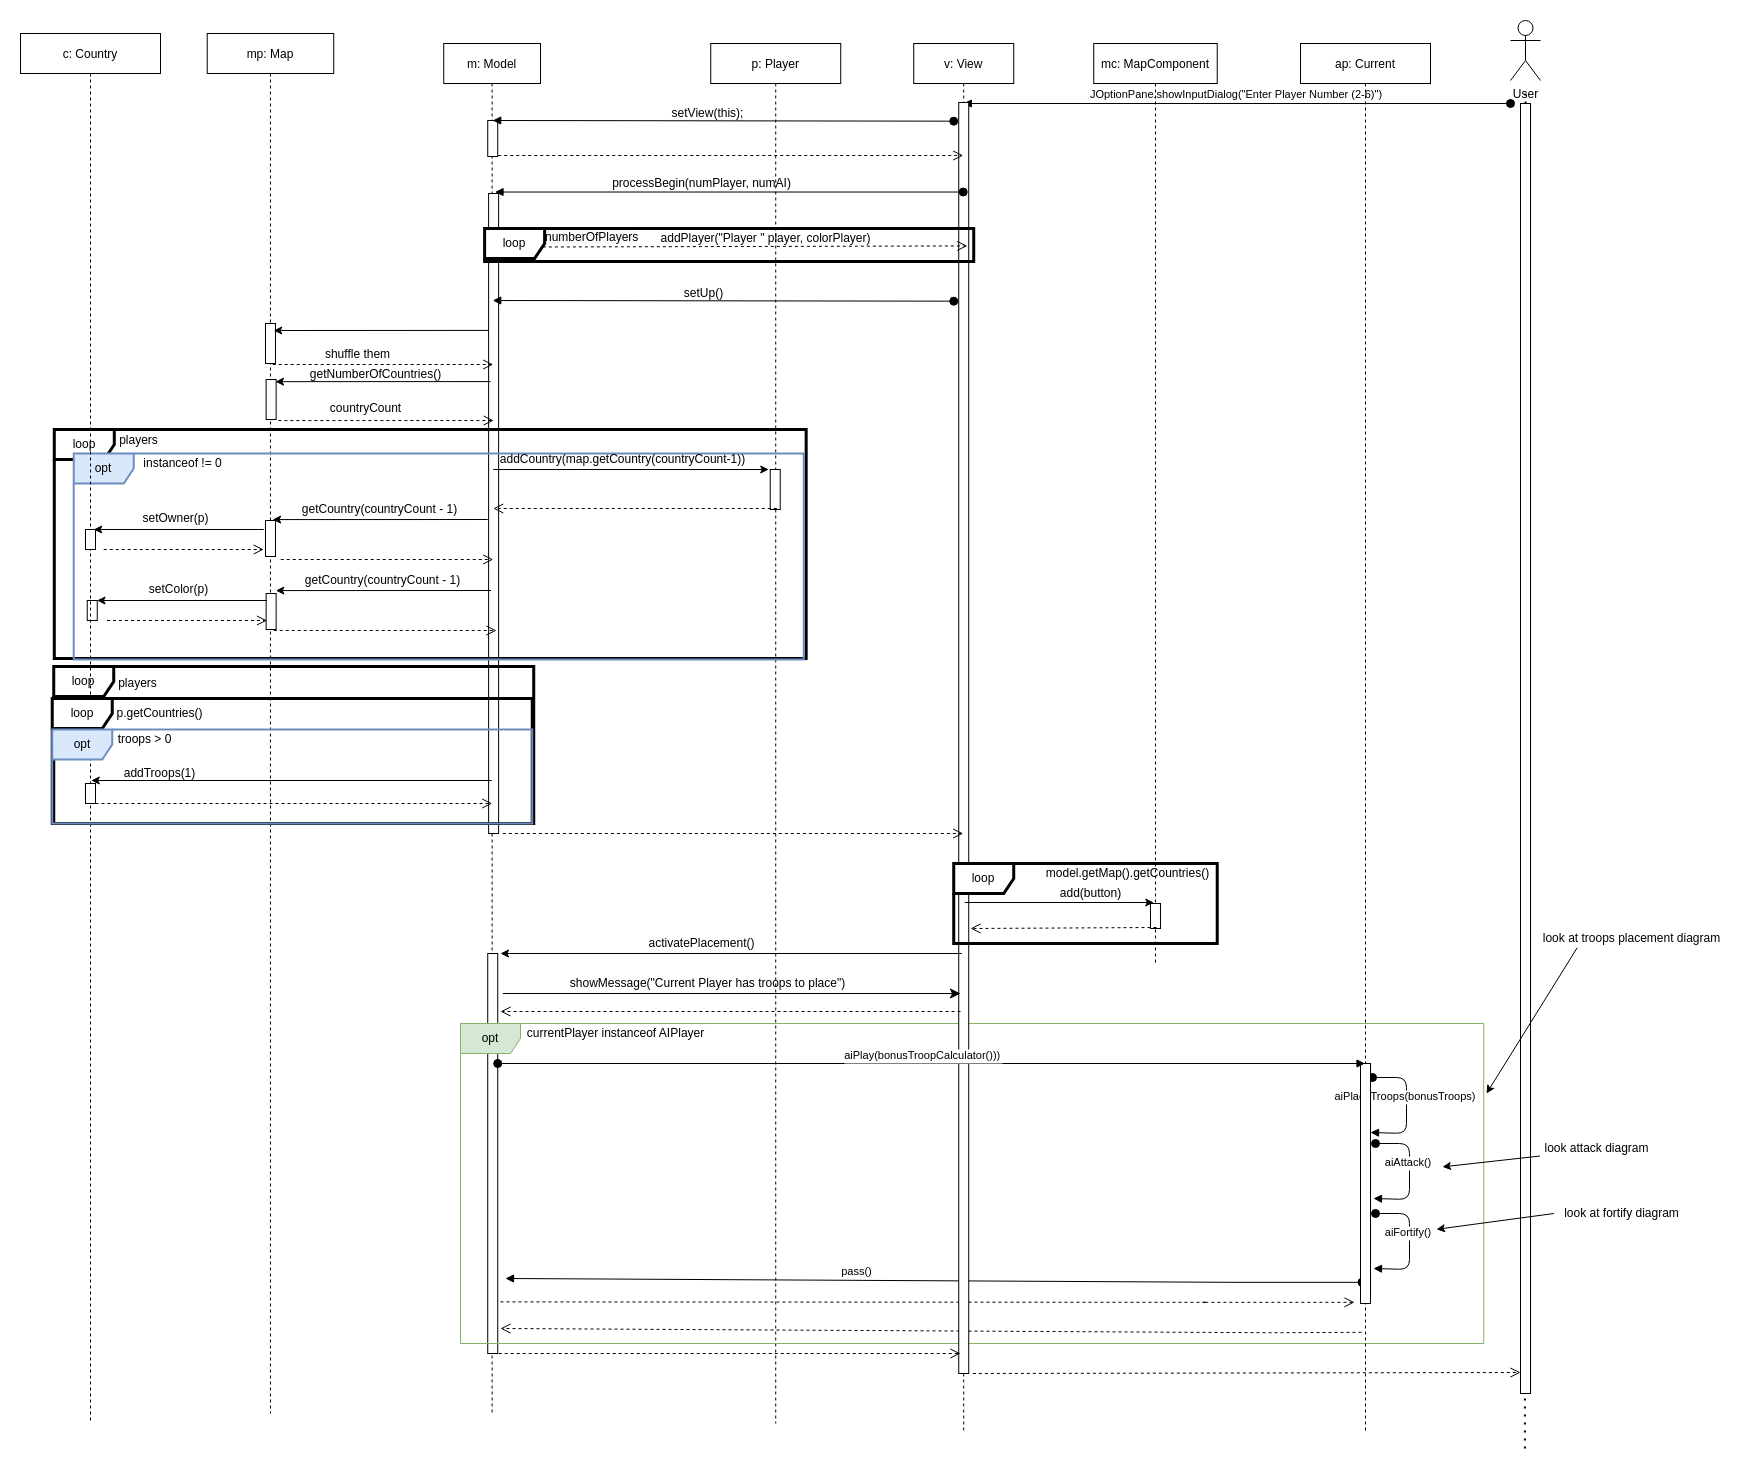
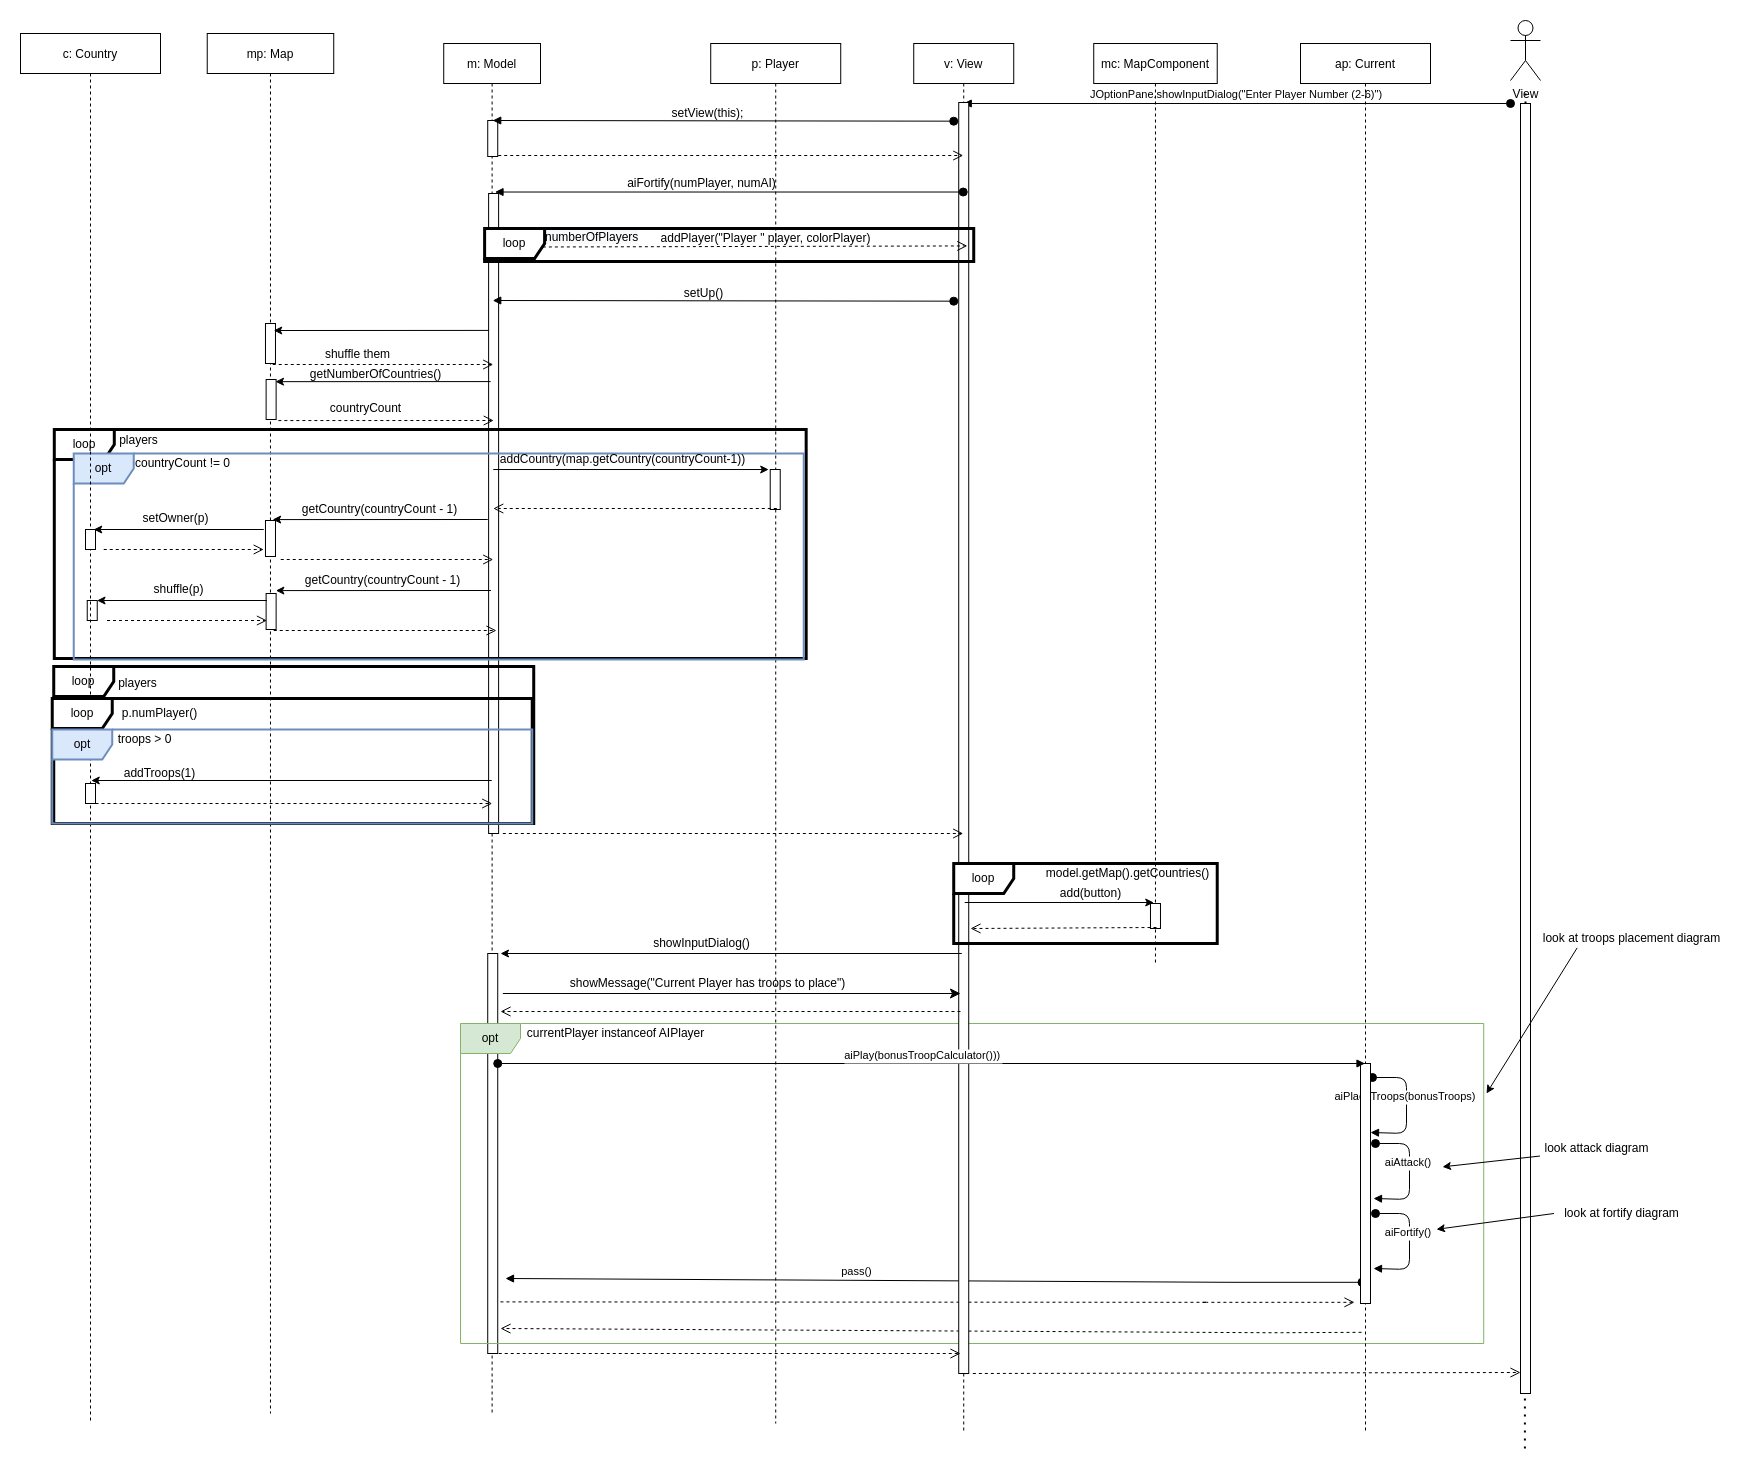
(1526, 95) -> (1526, 95)
(702, 184) -> (702, 184)
(183, 464) -> (183, 464)
(179, 590) -> (179, 590)
(160, 714) -> (160, 714)
(702, 944) -> (702, 944)
